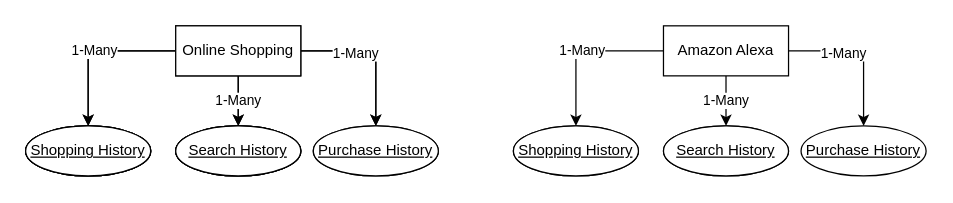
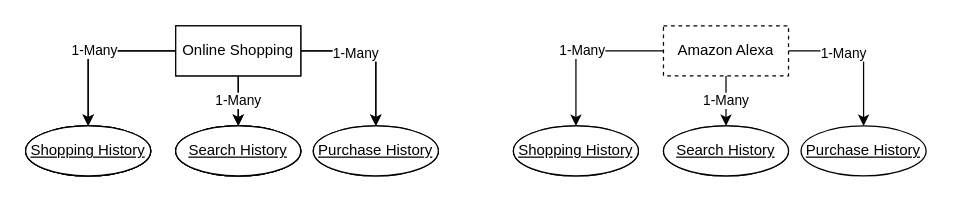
(726, 51) -> (726, 51)
